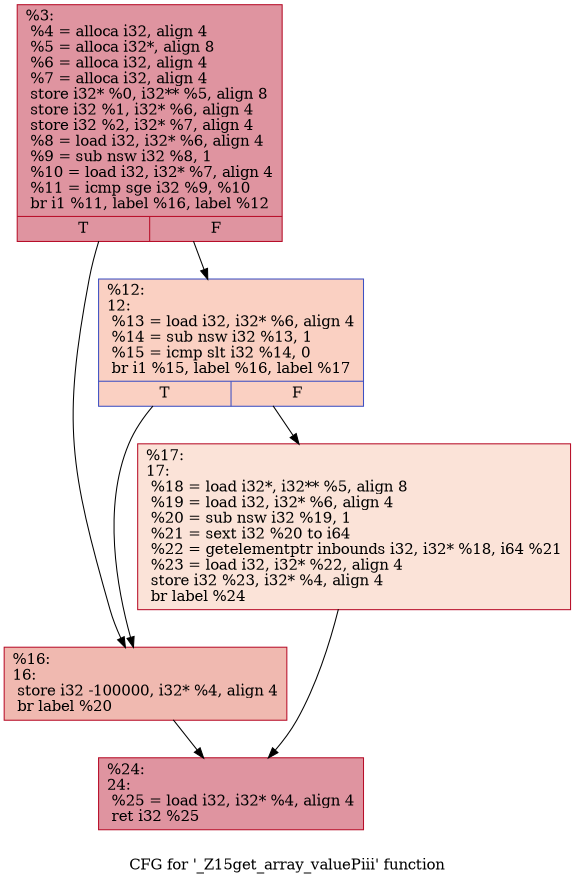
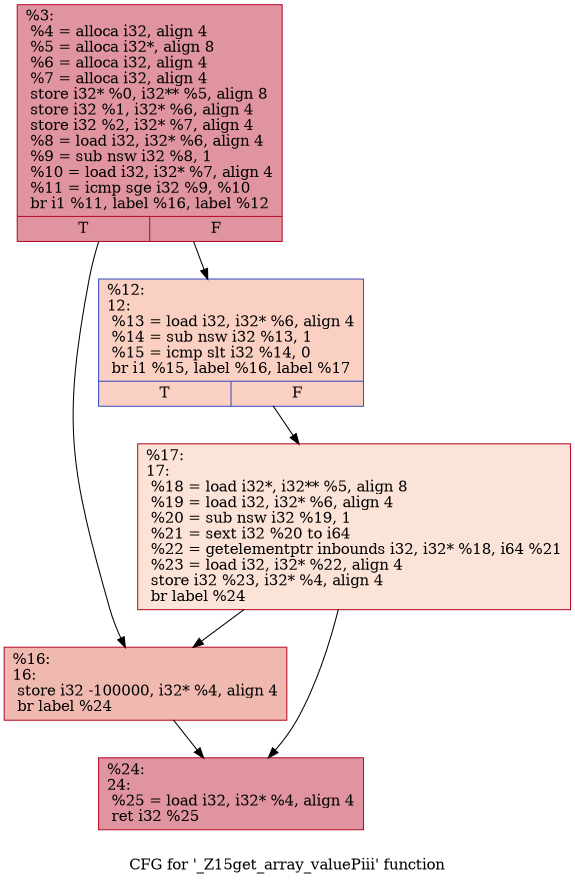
(114, 518) -> (223, 625)
(63, 707) -> (63, 707)
